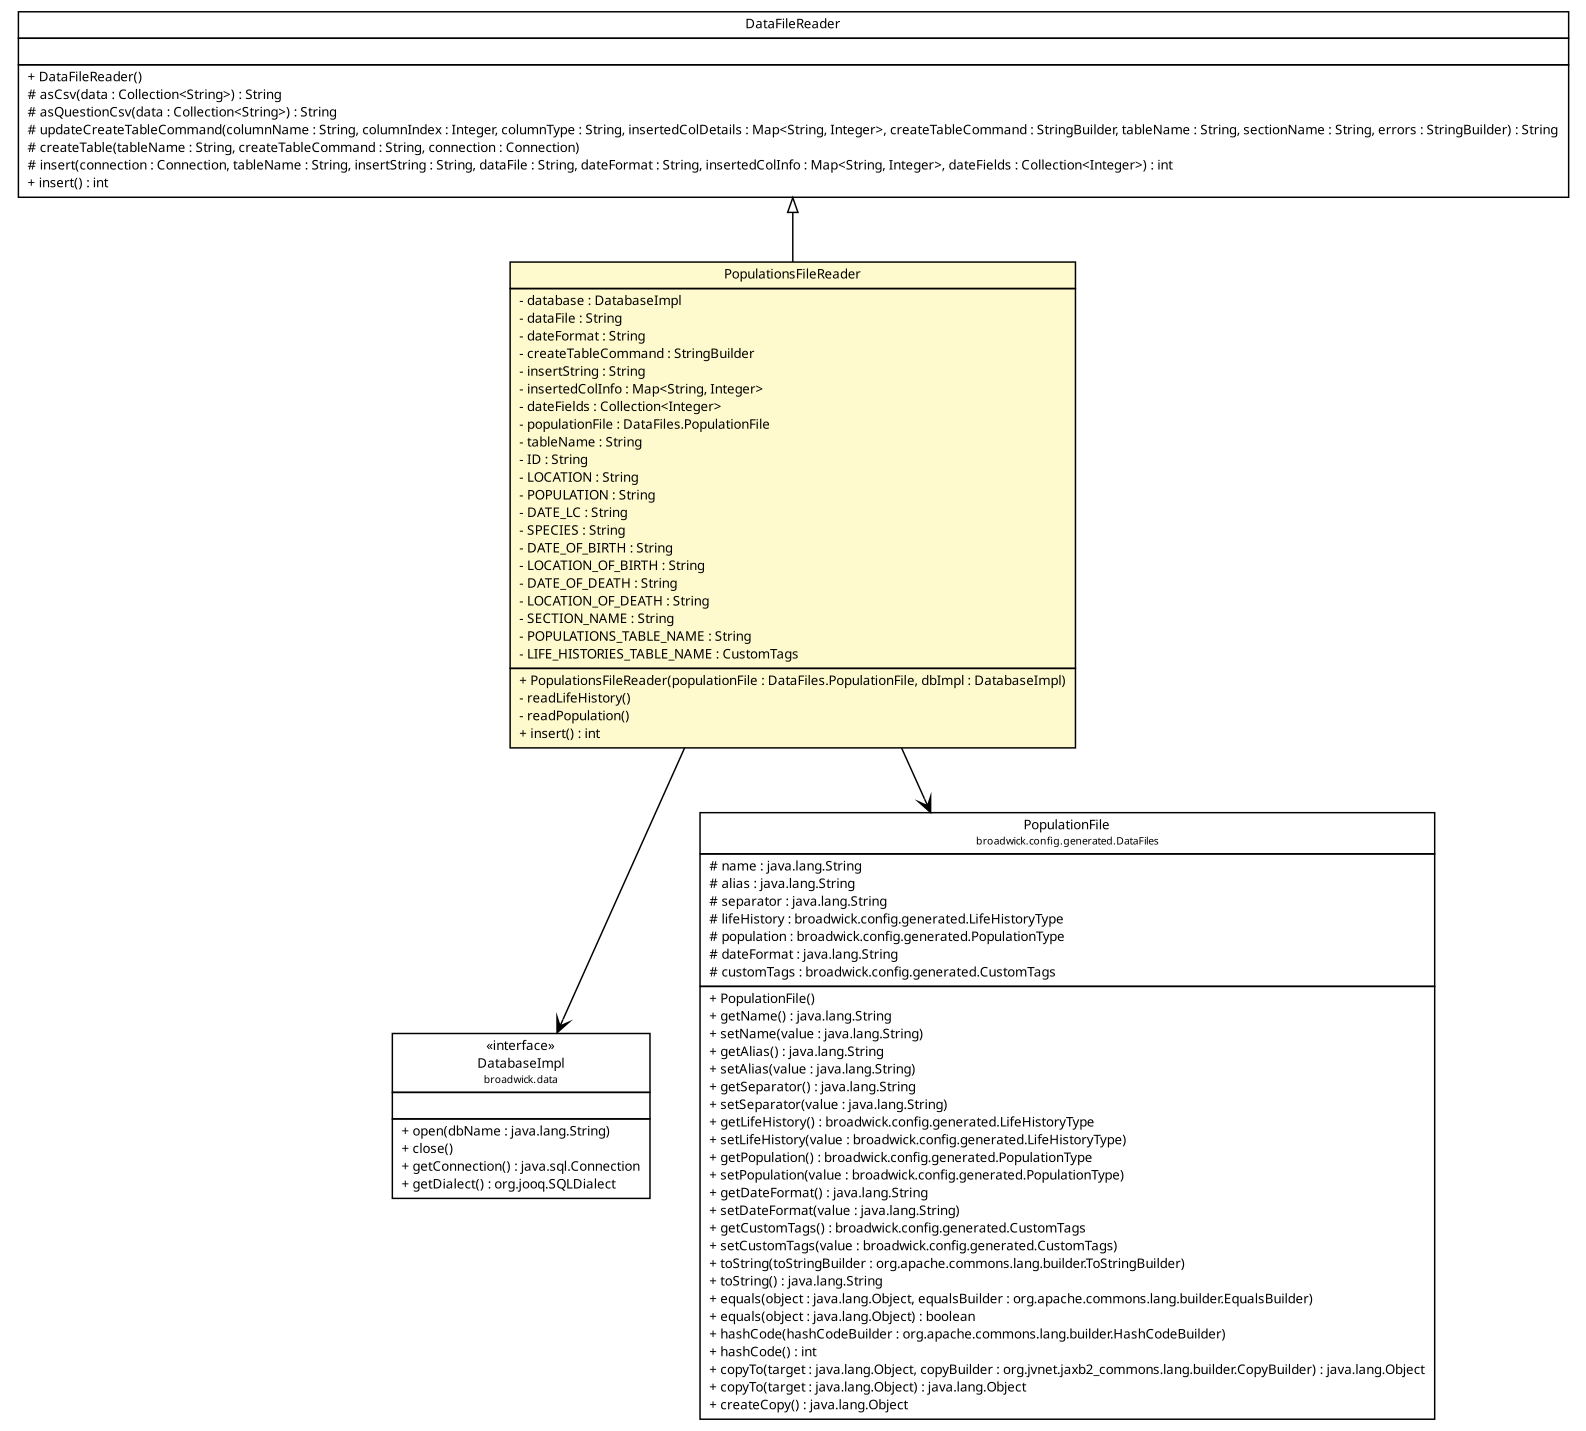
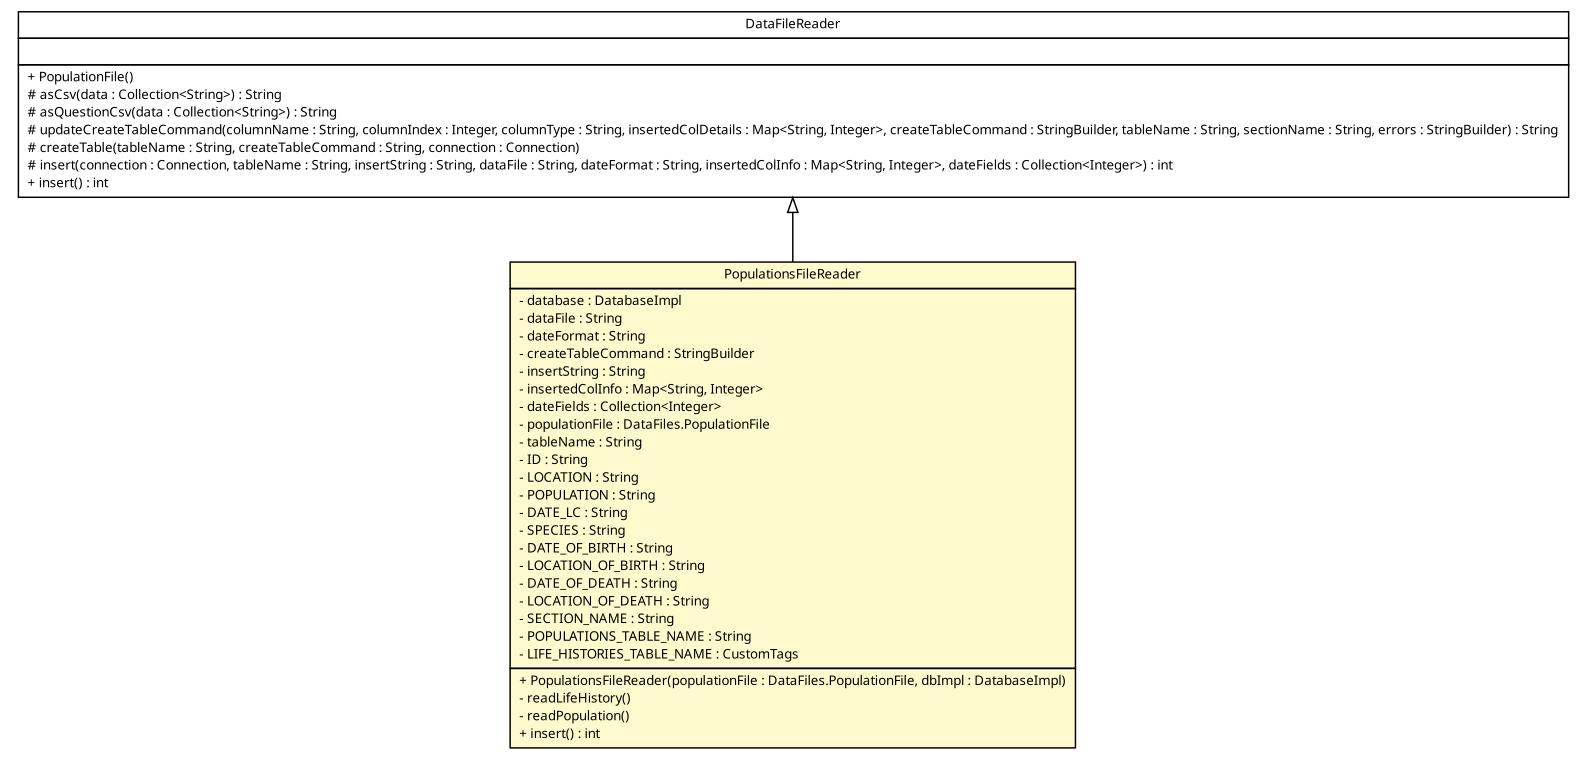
(85, 77) -> (81, 77)
(520, 1116) -> none
(1067, 1116) -> none
